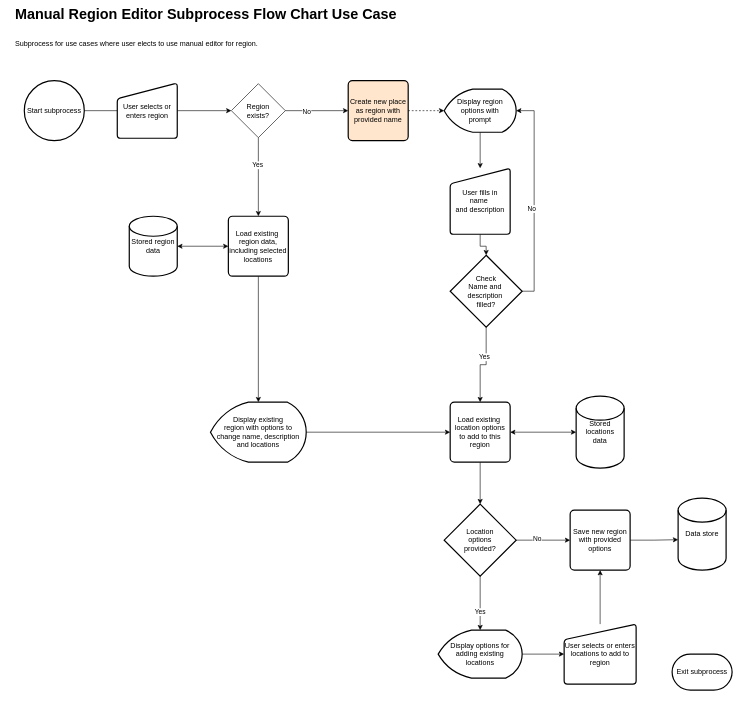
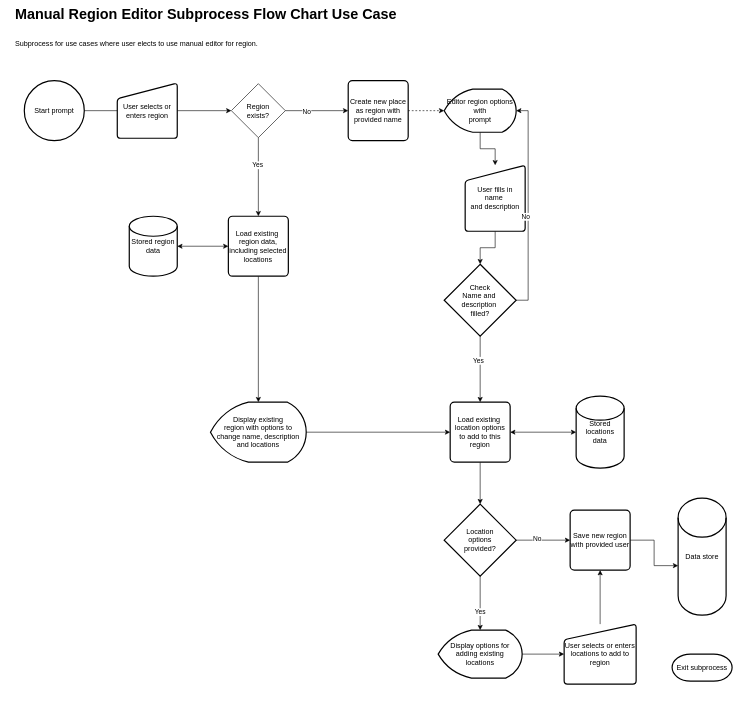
(54, 111) -> (54, 111)
(378, 111) -> (378, 111)
(480, 111) -> (480, 111)
(480, 201) -> (495, 198)
(486, 291) -> (480, 300)
(702, 534) -> (702, 557)
(600, 540) -> (600, 540)
(702, 672) -> (702, 668)
